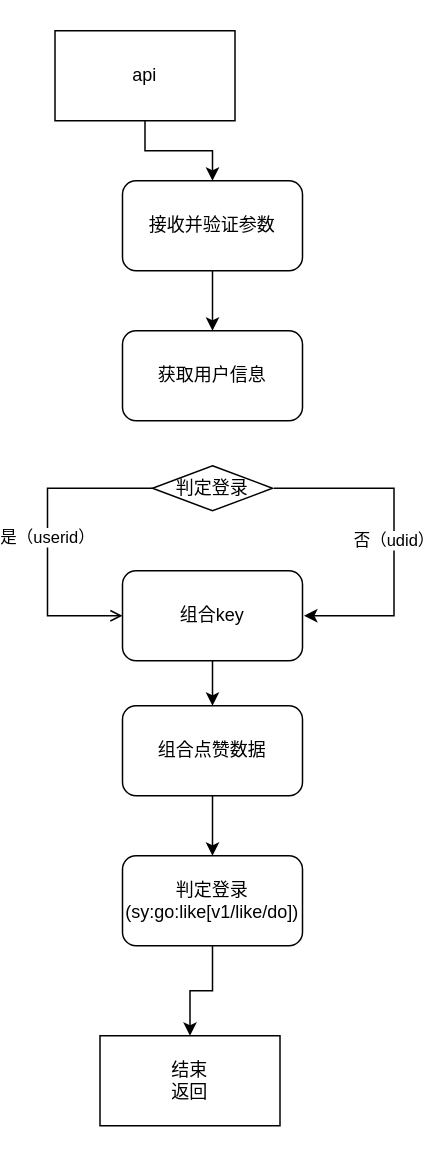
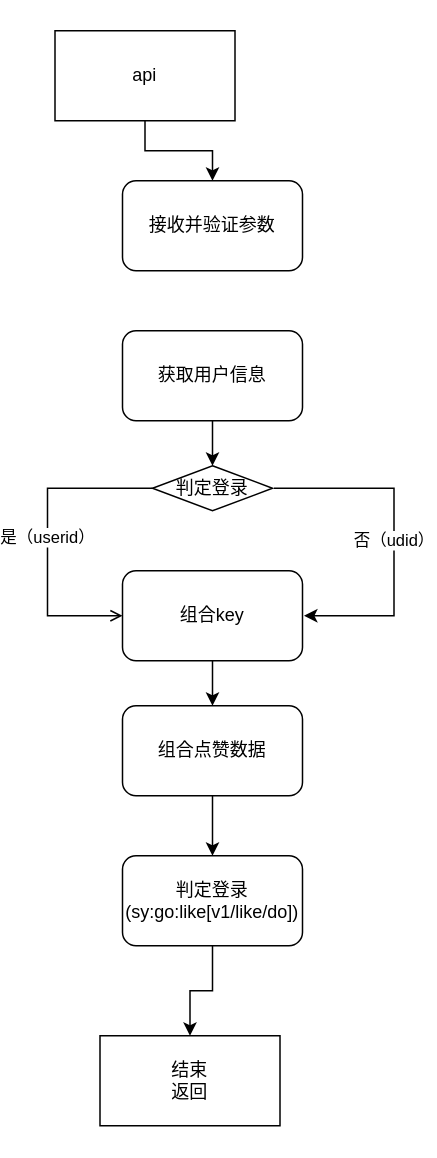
(212, 296) -> none
none -> (212, 449)
